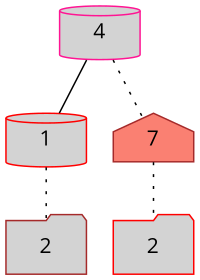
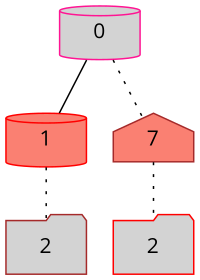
(100, 33) -> (100, 33)
(46, 140) -> (46, 140)
